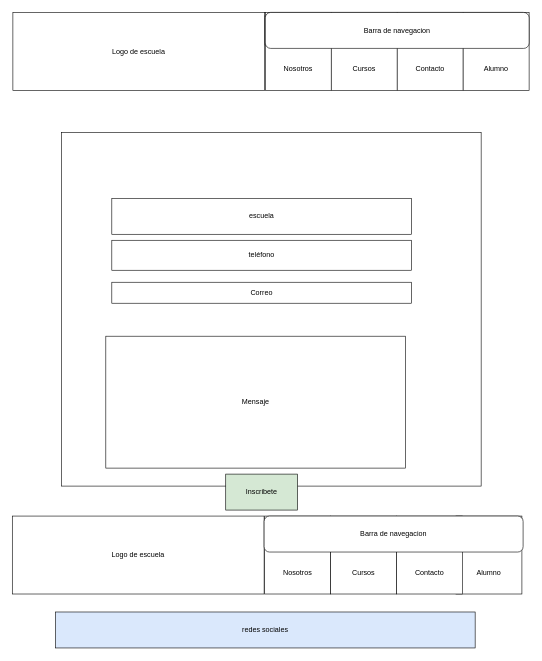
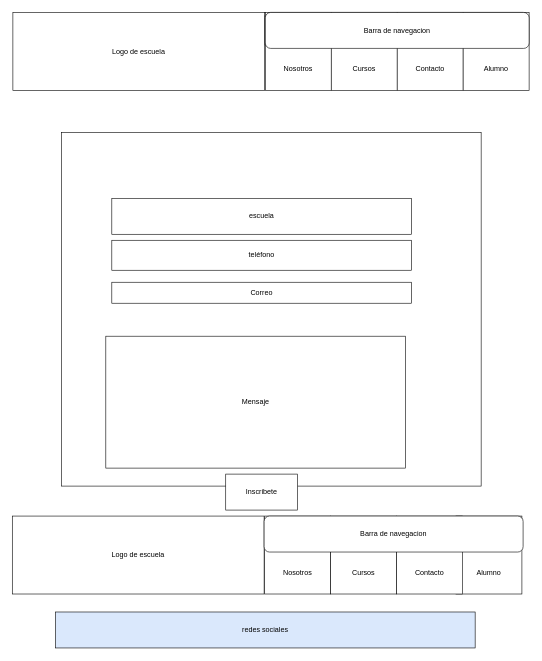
(262, 492) -> (262, 492)
